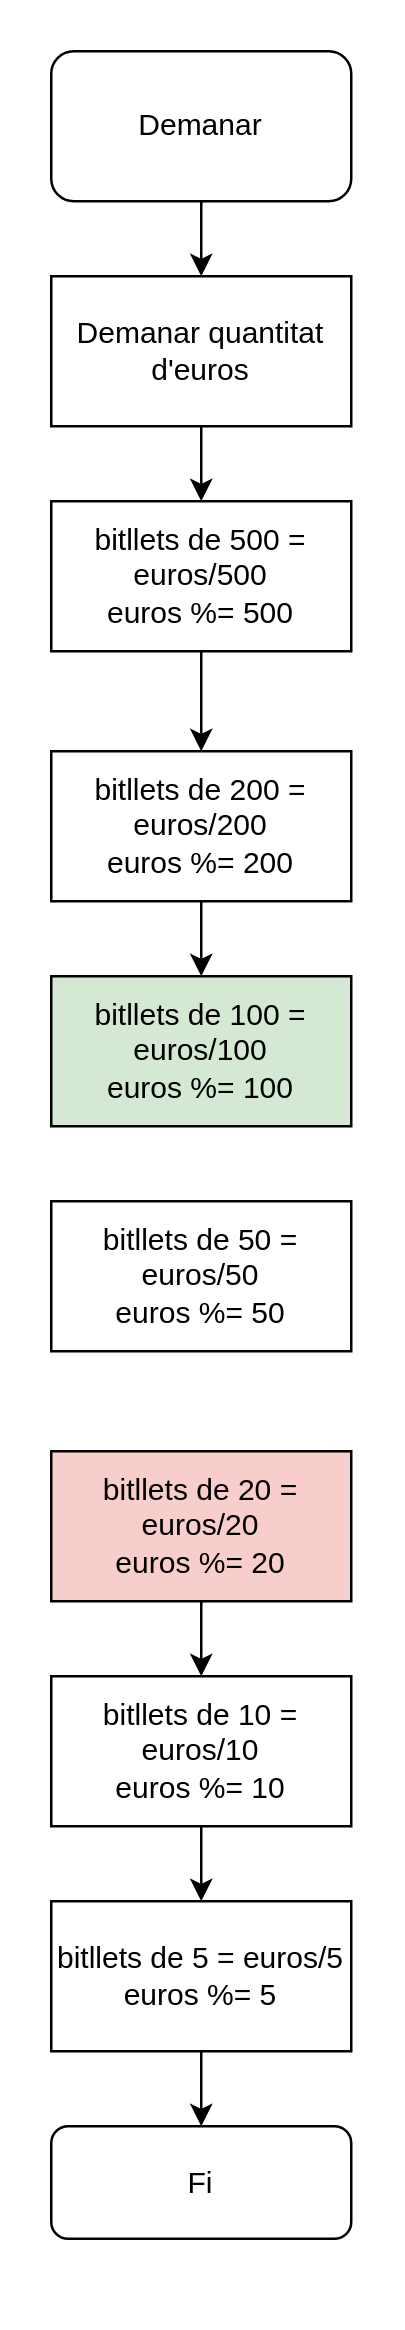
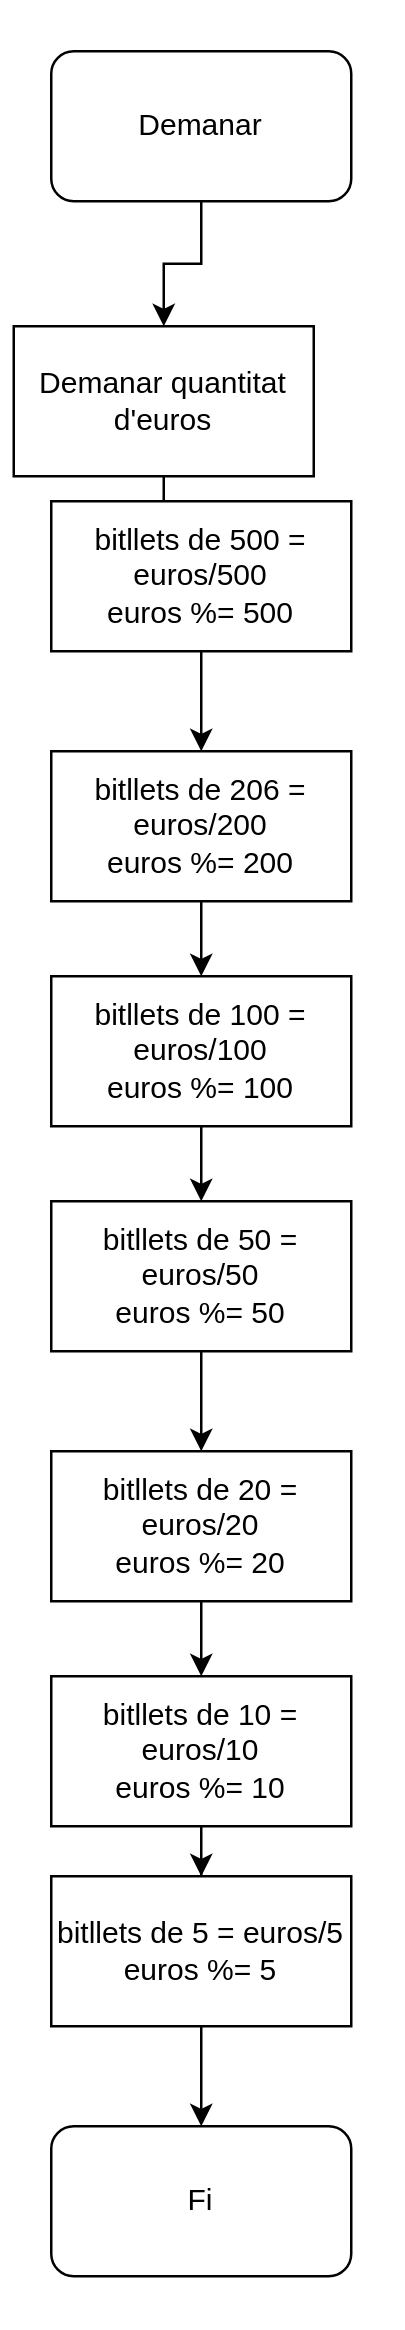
(201, 351) -> (164, 401)
(201, 826) -> (201, 826)
(201, 1051) -> (201, 1051)
none -> (201, 1172)
none -> (201, 1393)
(201, 1526) -> (201, 1526)
(201, 1976) -> (201, 1951)
(201, 2183) -> (201, 2201)
